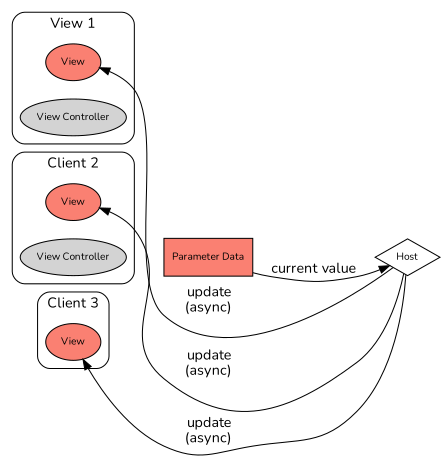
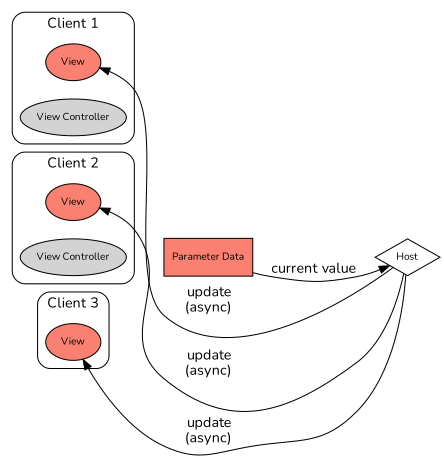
(73, 24) -> (73, 24)
